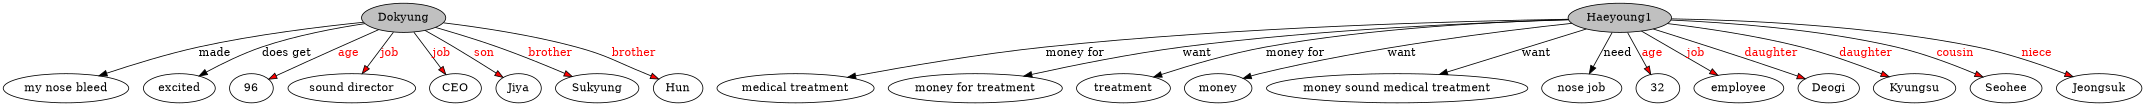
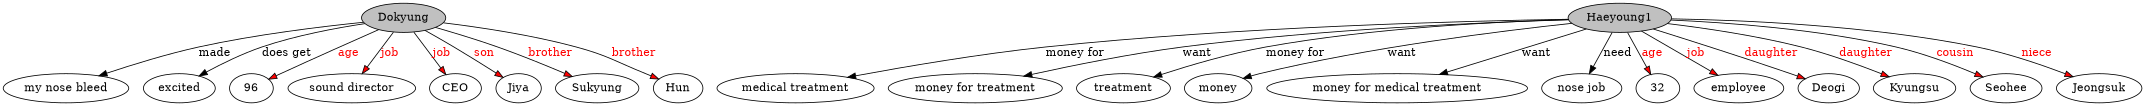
(1397, 88) -> (1397, 88)
